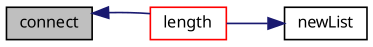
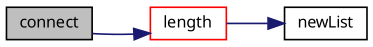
(130, 13) -> (113, 34)
